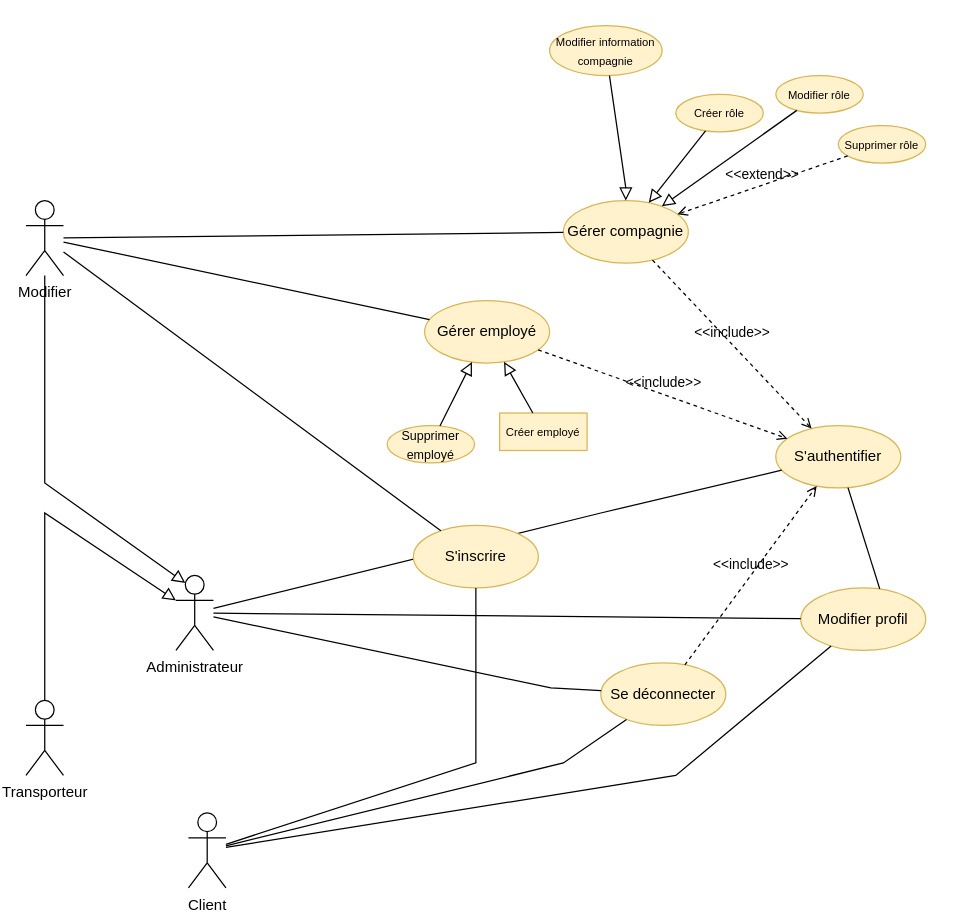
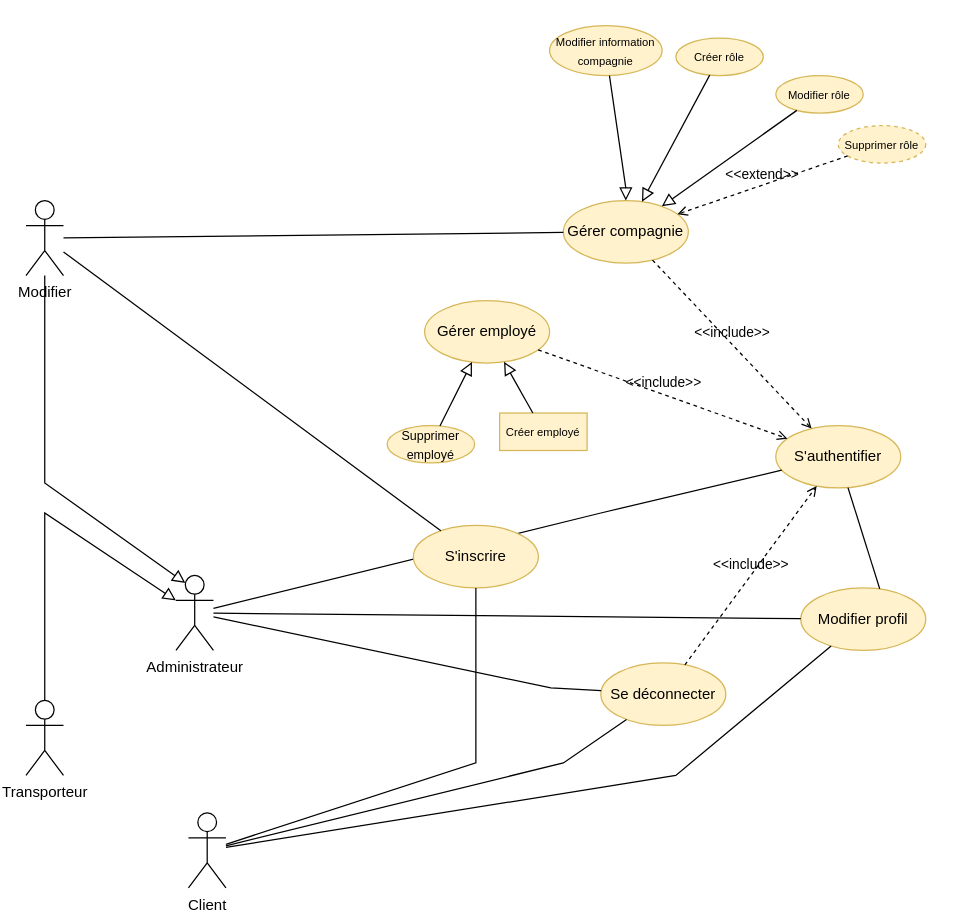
(719, 113) -> (719, 57)
(882, 144) -> (882, 144)
(246, 281) -> none
